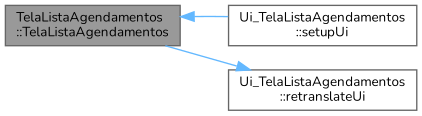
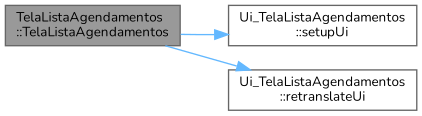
(211, 16) -> (198, 35)
